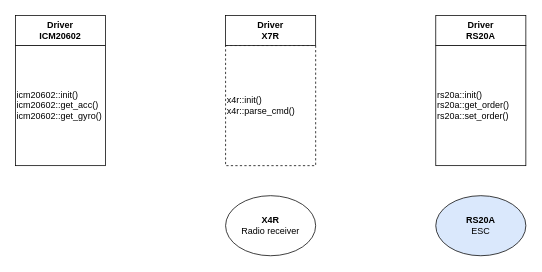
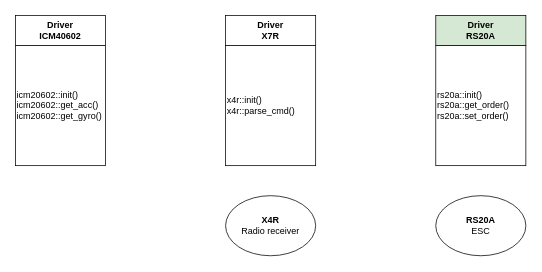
(60, 30) -> (60, 30)
(480, 30) -> (480, 30)
(270, 105) -> (270, 105)
(480, 225) -> (480, 225)
